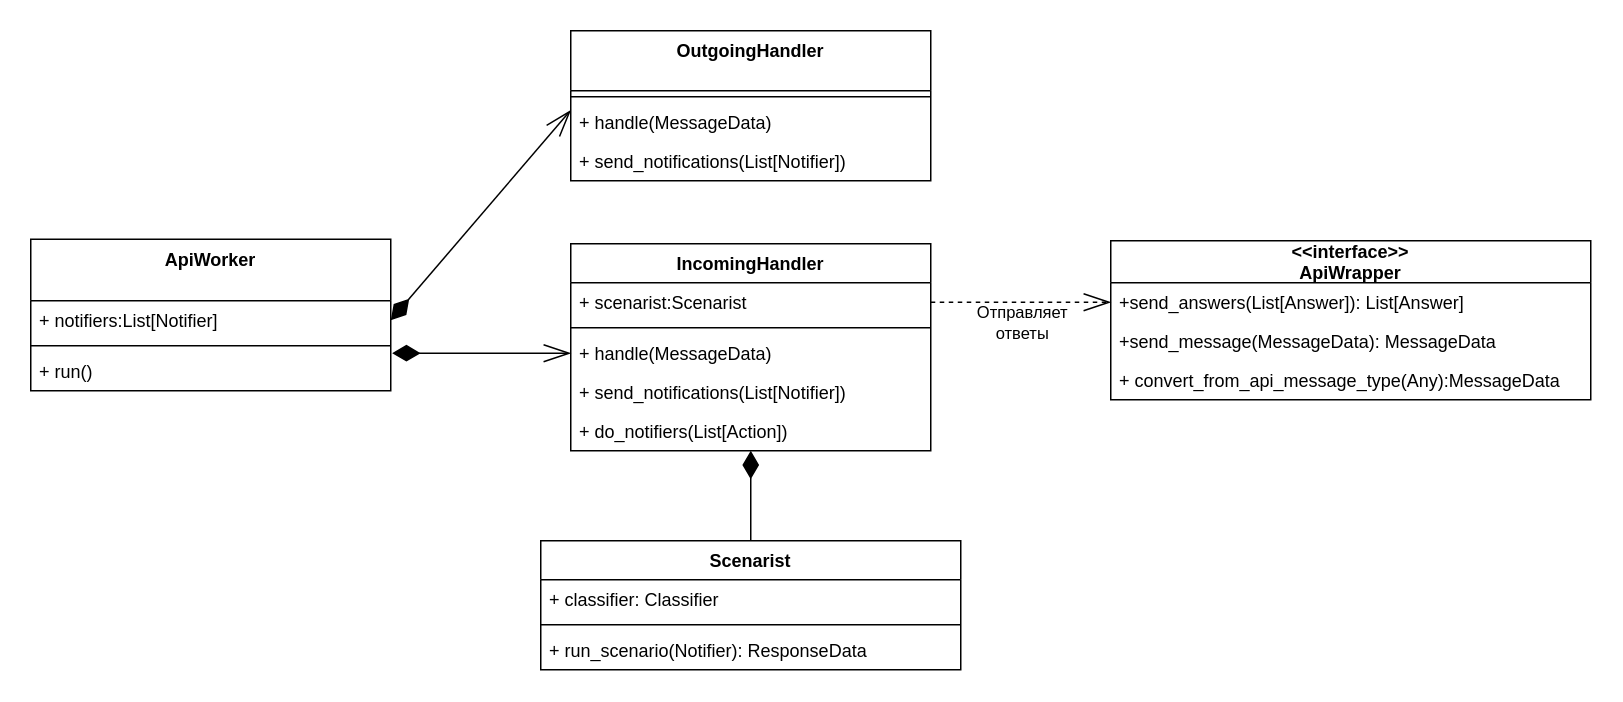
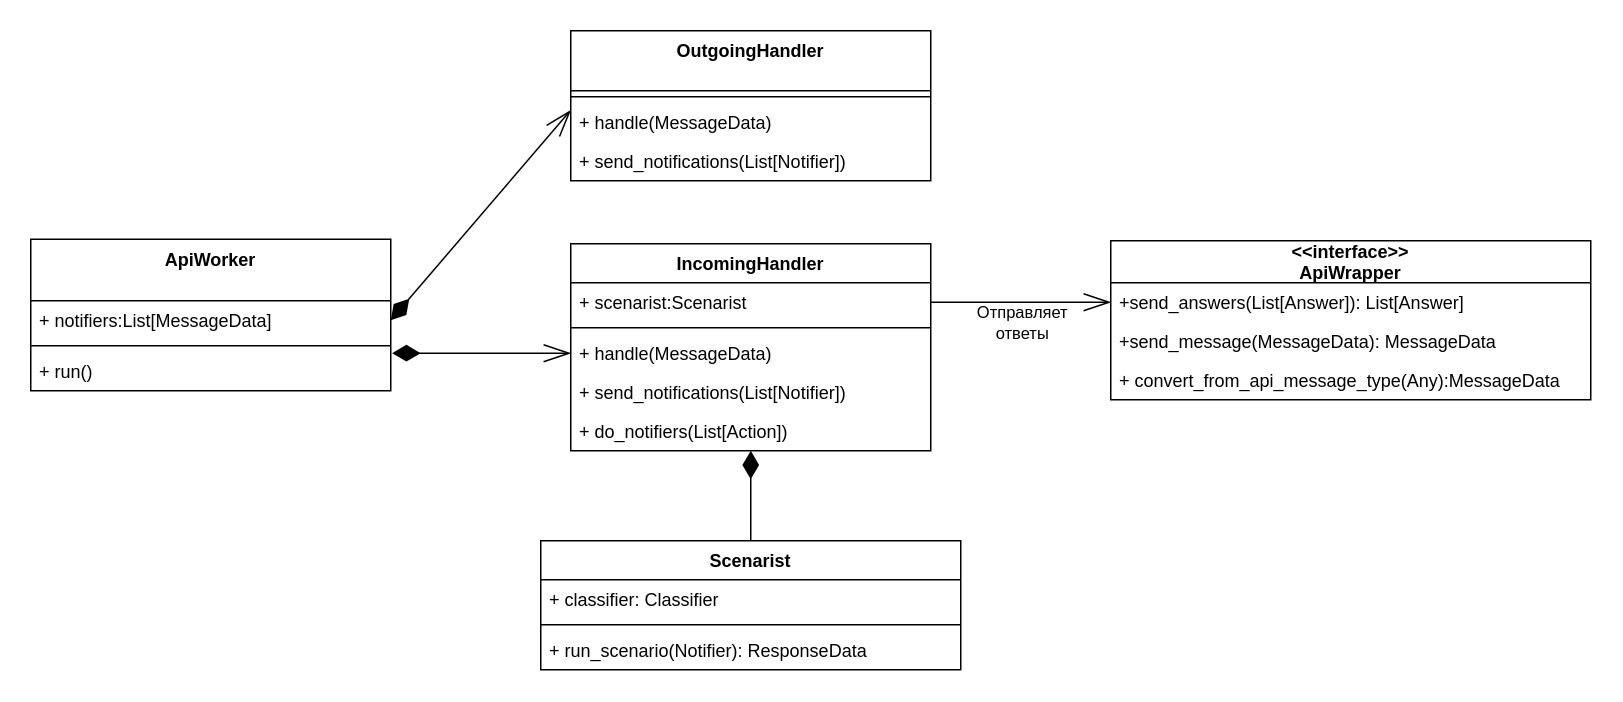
(1018, 302) -> (1018, 302)
(154, 321) -> (173, 321)
